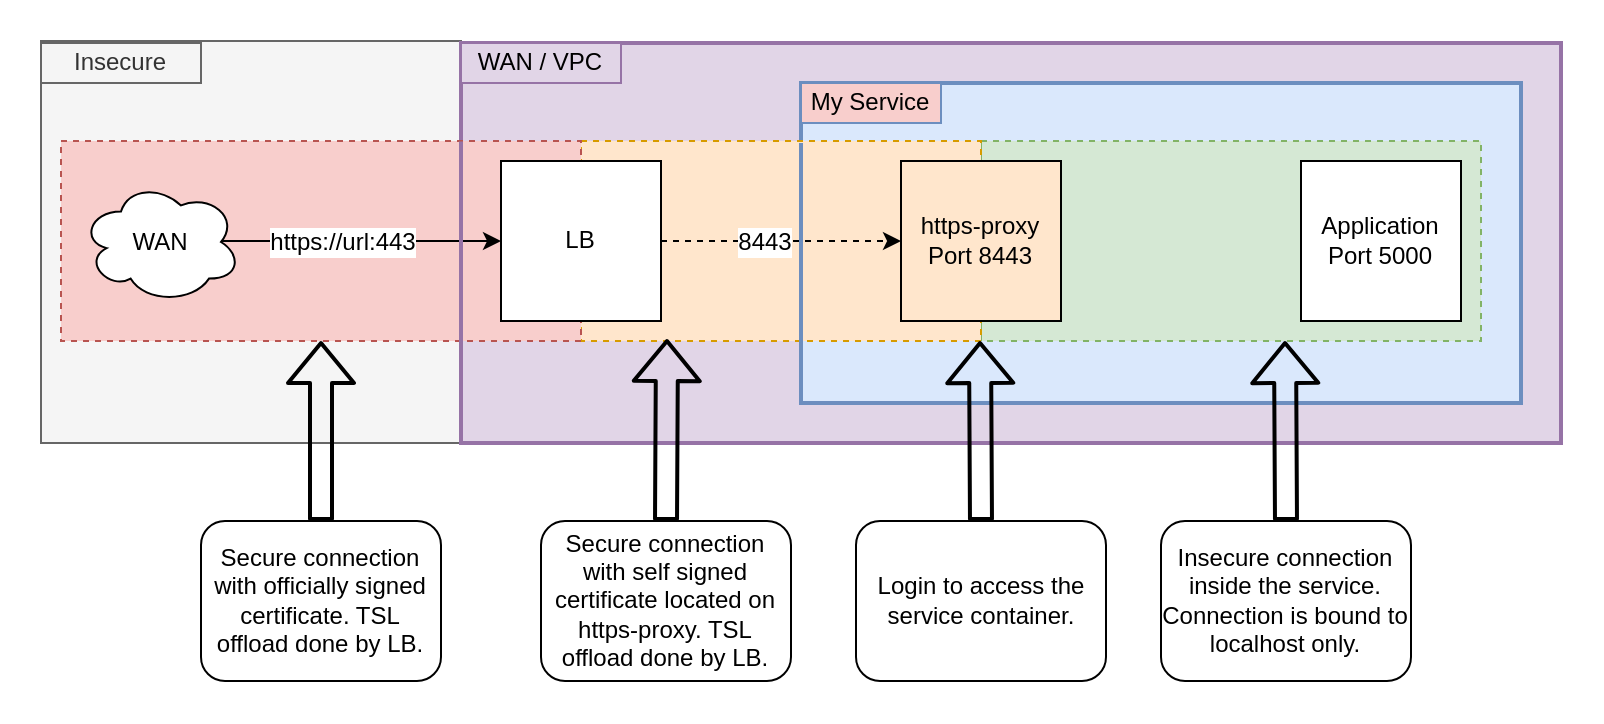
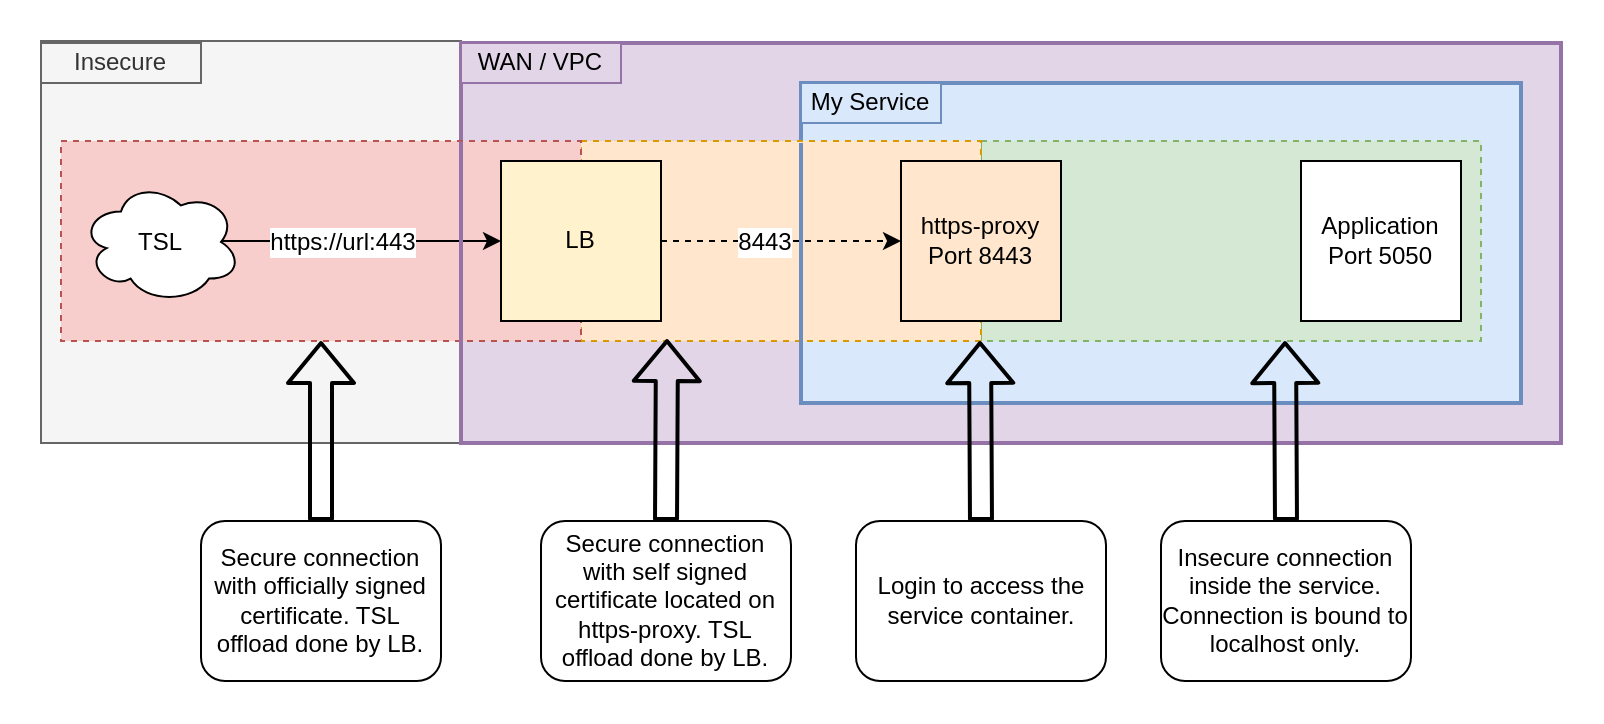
(871, 103) -> (871, 103)
(581, 241) -> (581, 241)
(1381, 241) -> (1381, 241)
(161, 243) -> (161, 243)
